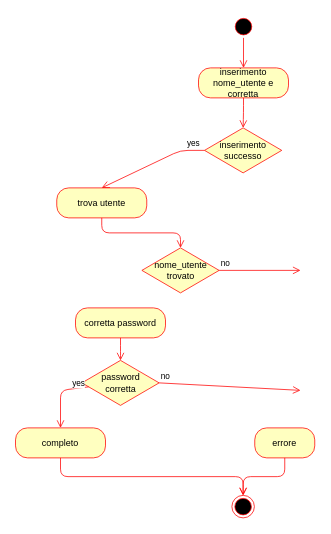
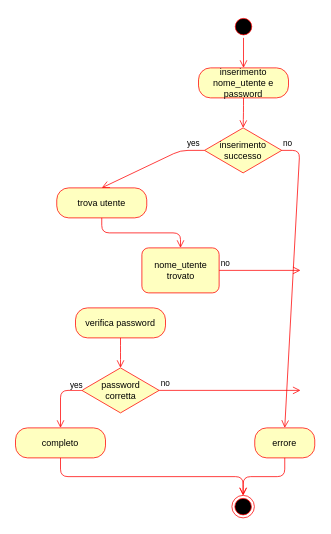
(243, 83) -> (243, 83)
(180, 270) -> (180, 270)
none -> (293, 282)
(120, 323) -> (120, 323)
(120, 383) -> (120, 390)
